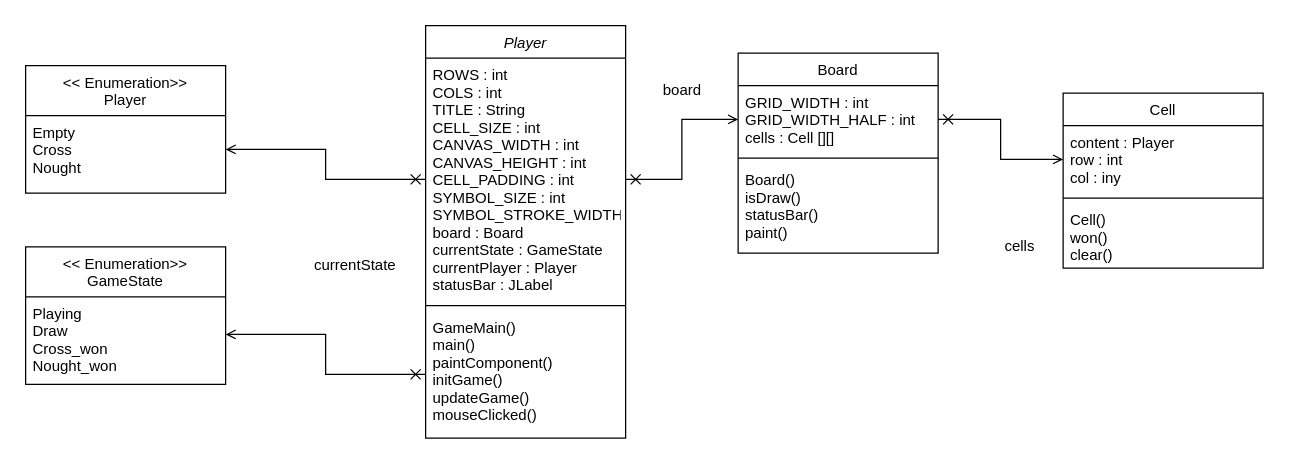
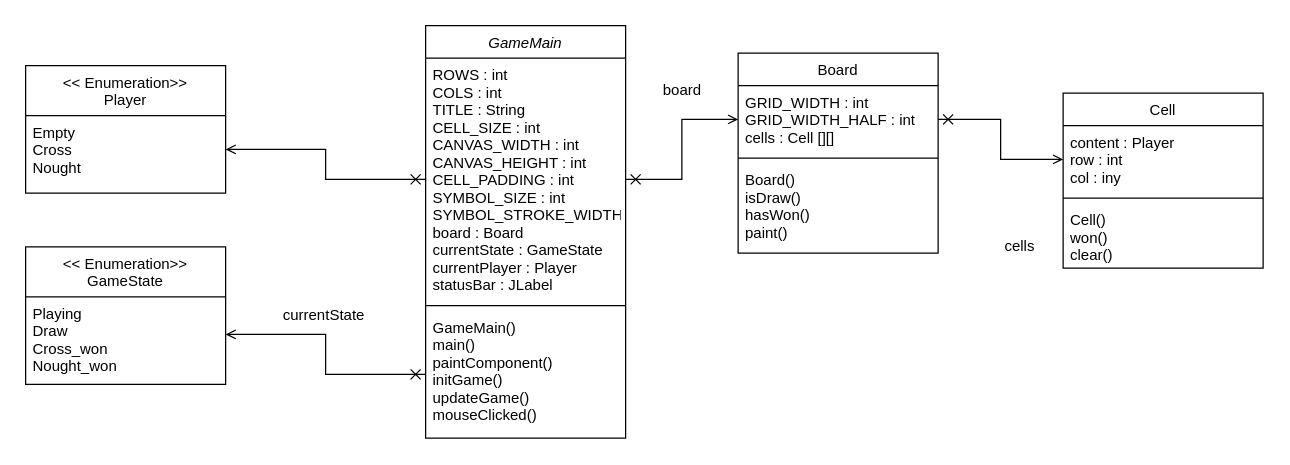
(525, 43) -> (525, 43)
(774, 180) -> (774, 180)
(357, 266) -> (326, 316)
